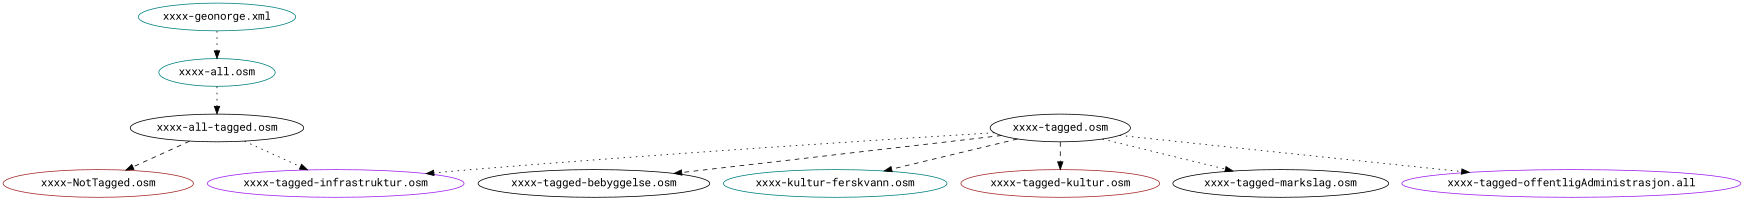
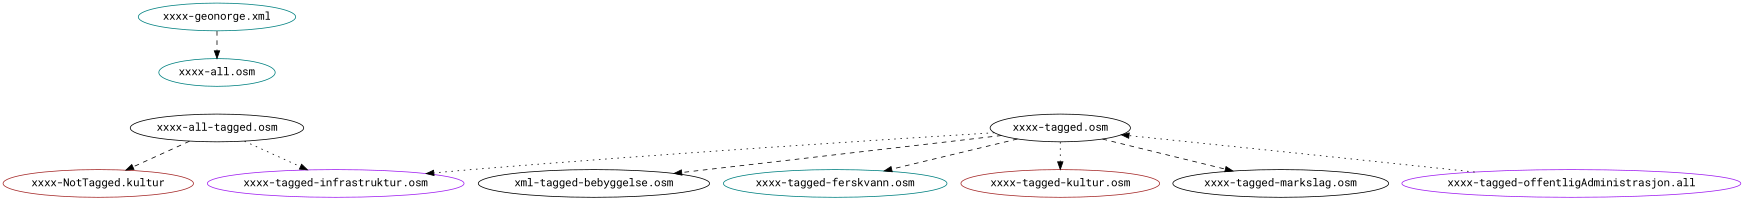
(217, 41) -> (217, 41)
(217, 96) -> none
(1060, 152) -> (1060, 152)
(1164, 154) -> (1164, 154)
(1291, 154) -> (1302, 154)
(98, 183) -> (98, 183)
(594, 183) -> (594, 183)
(835, 183) -> (835, 183)
